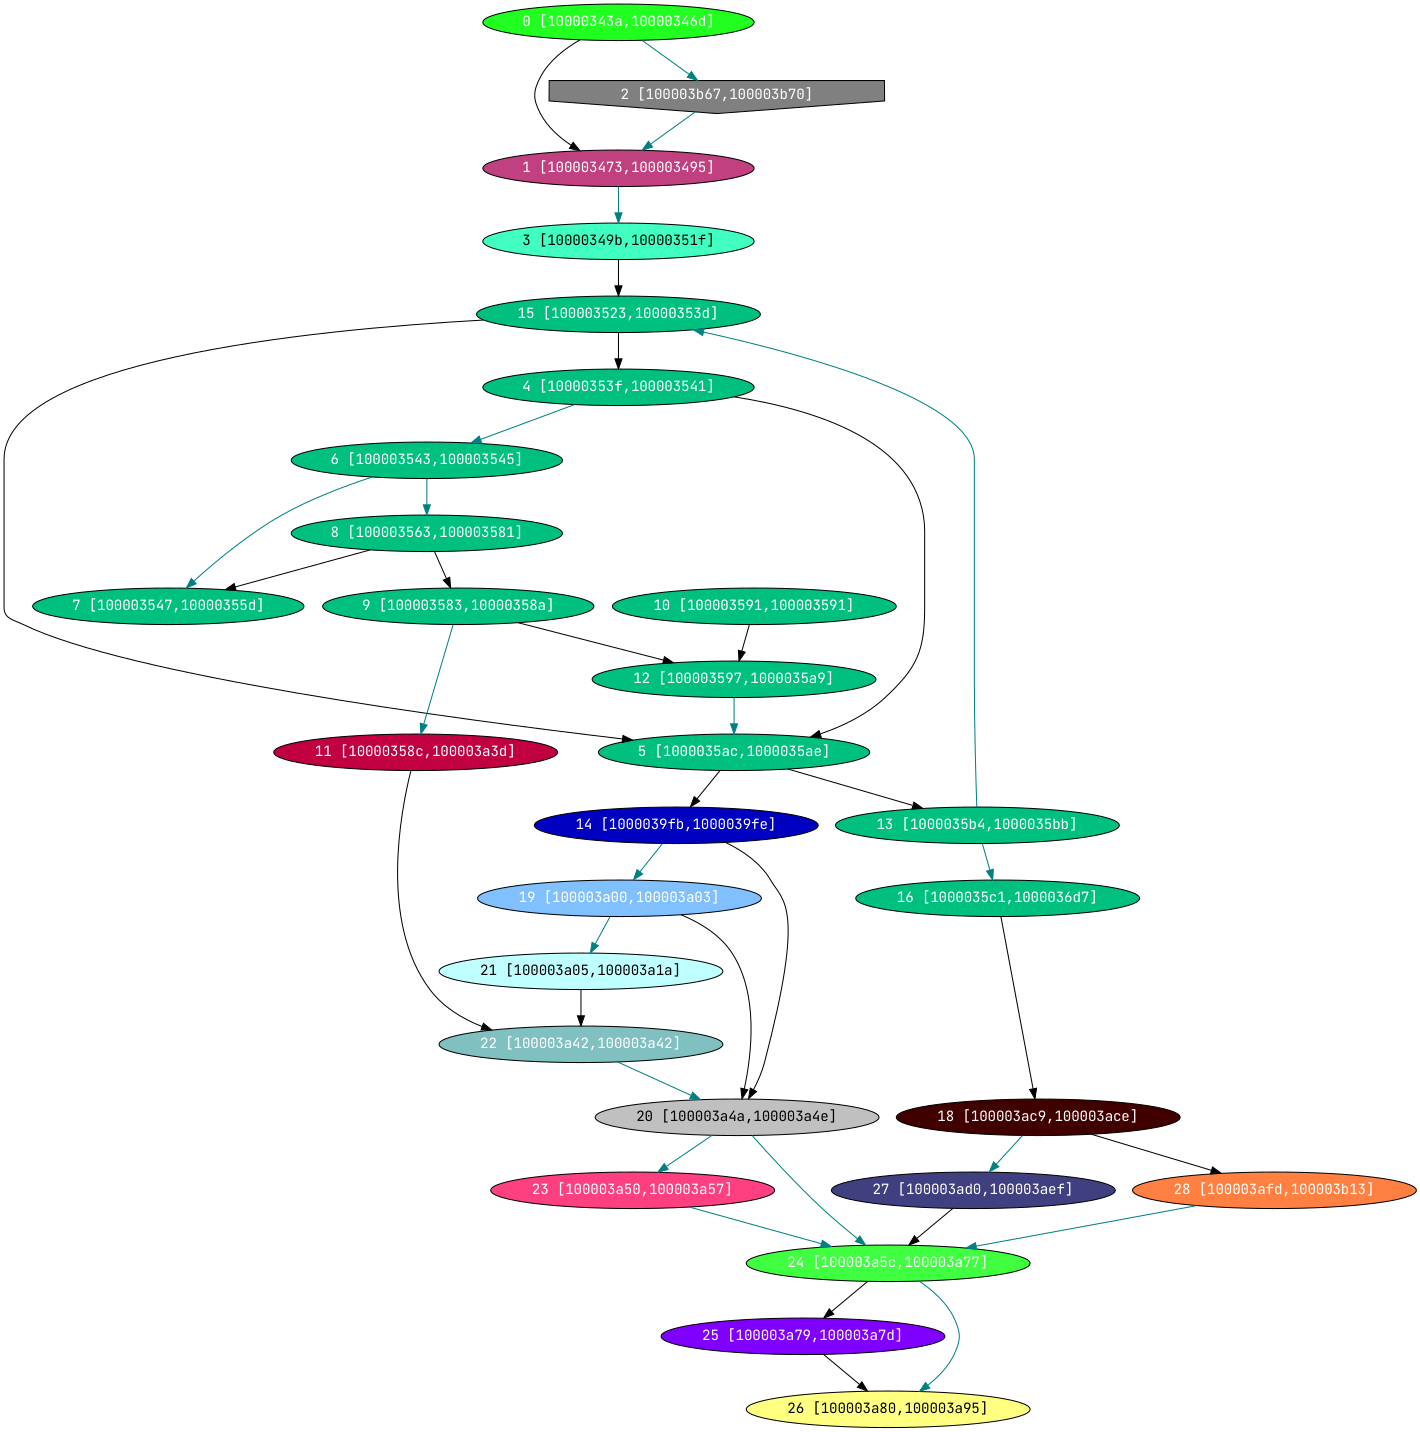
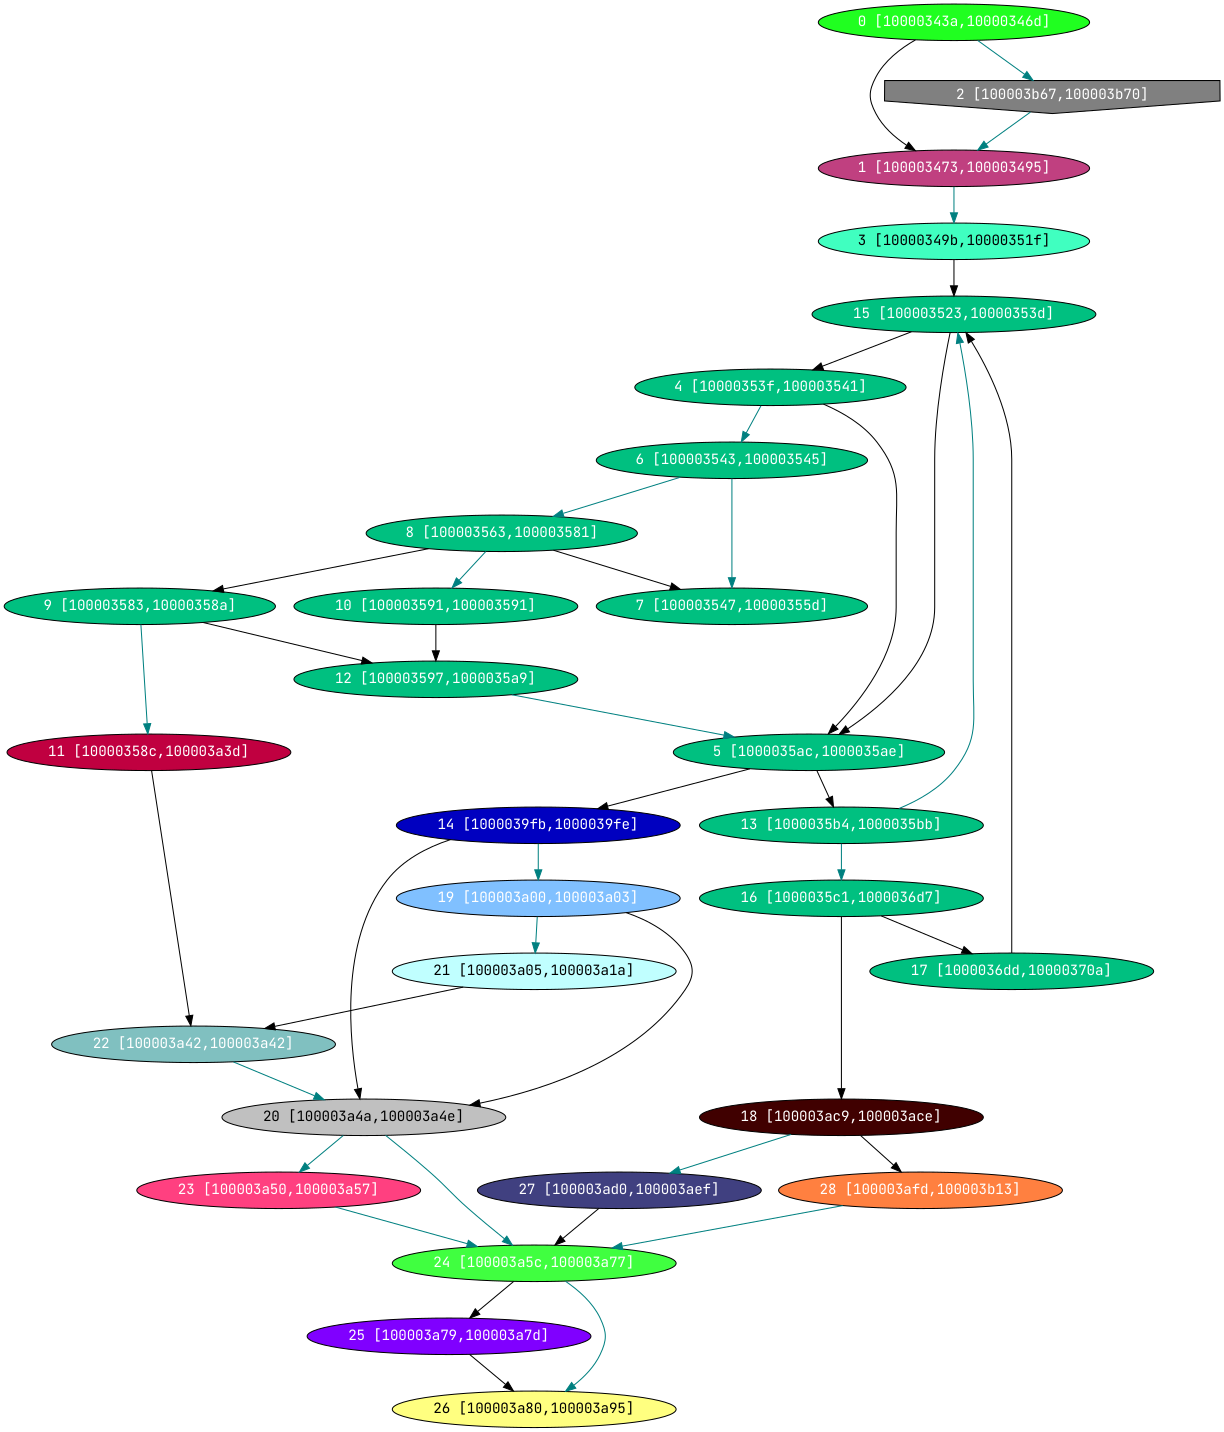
none -> (473, 566)
none -> (1012, 971)
